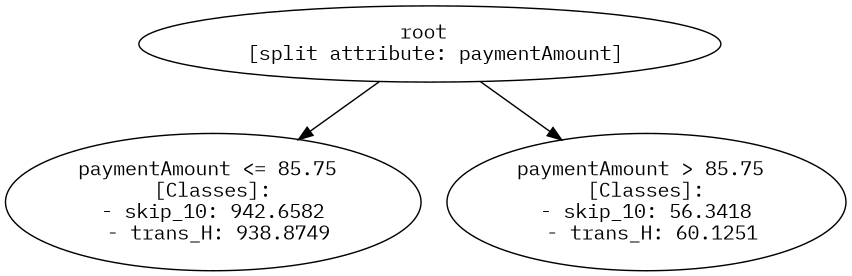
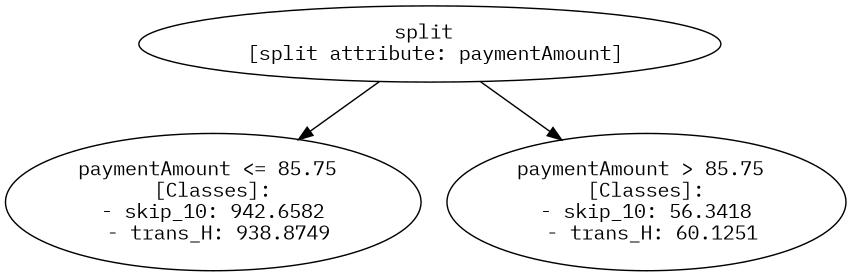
(430, 44) -> (430, 44)
